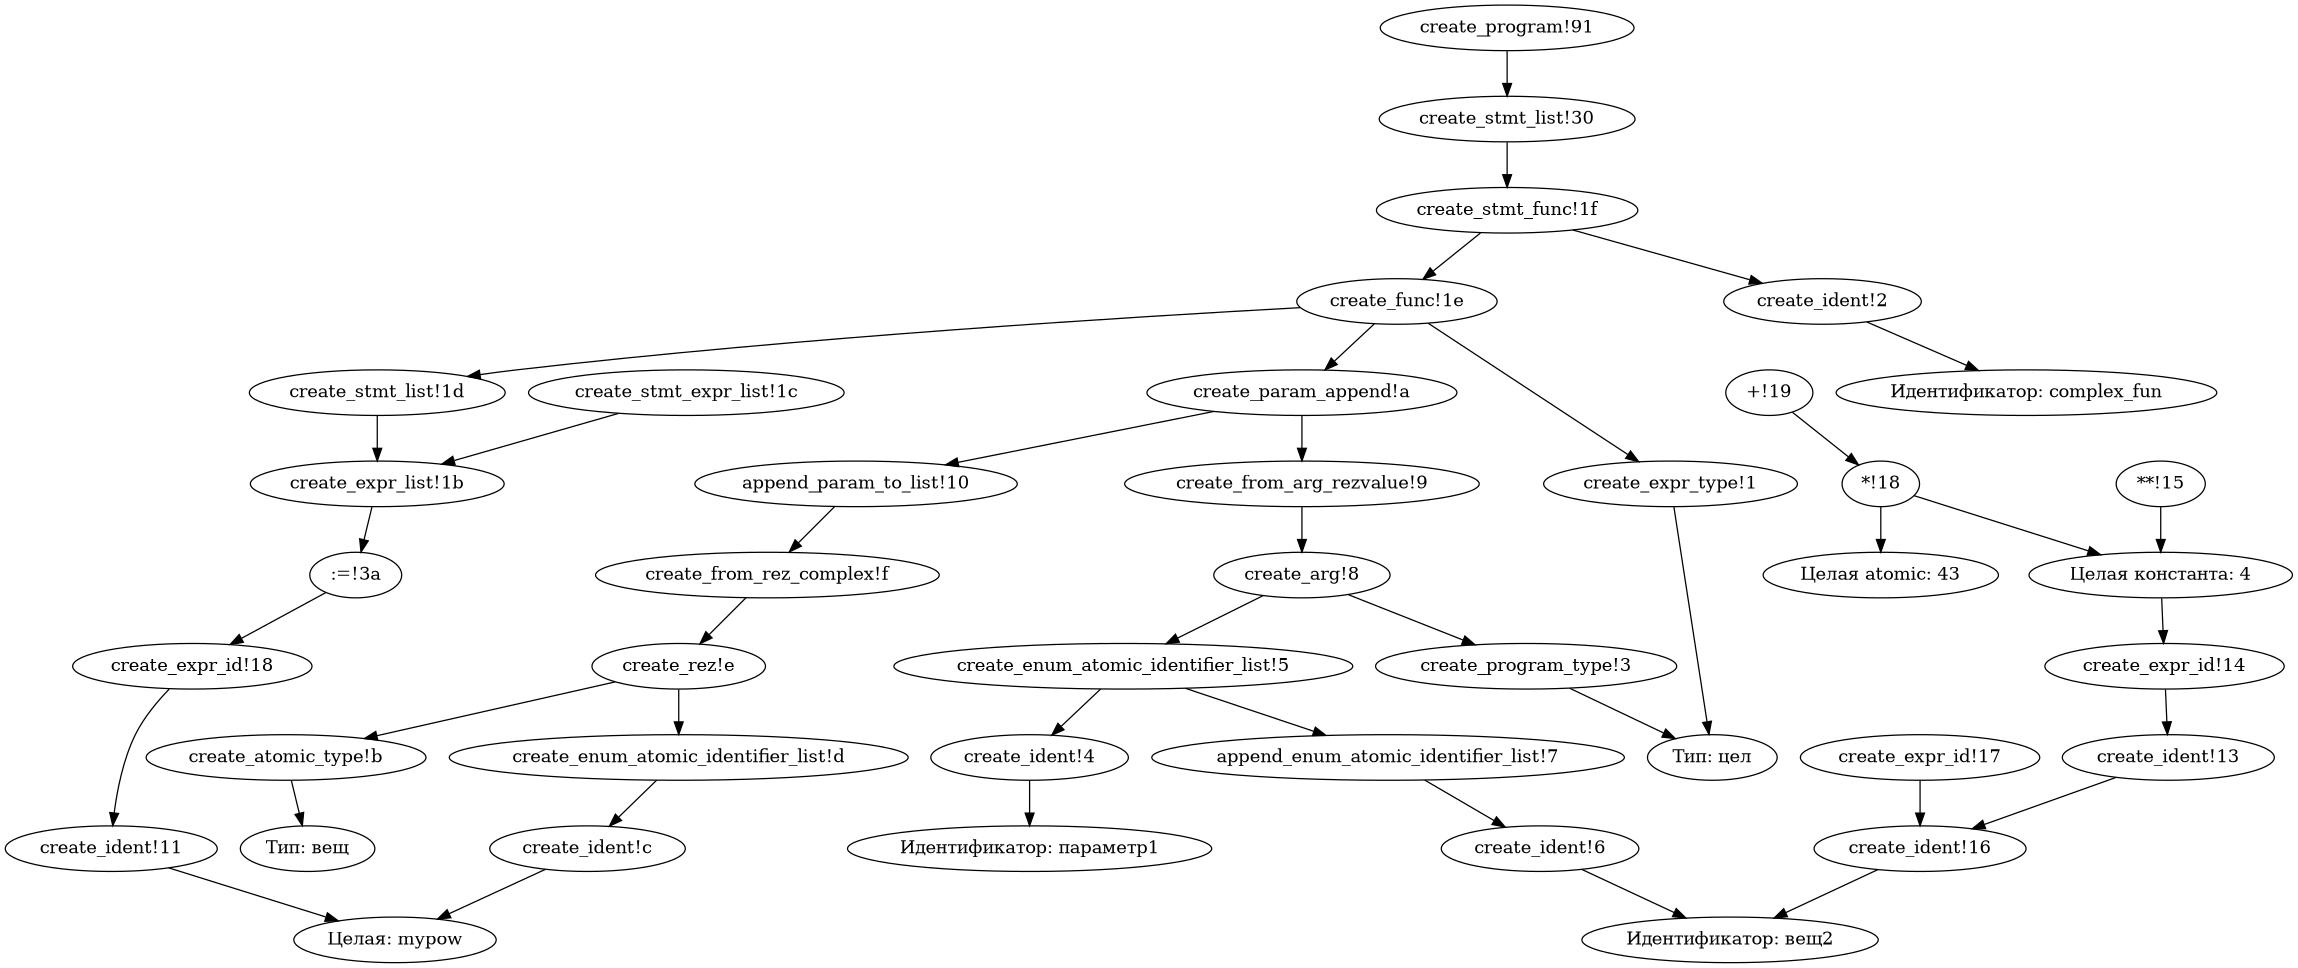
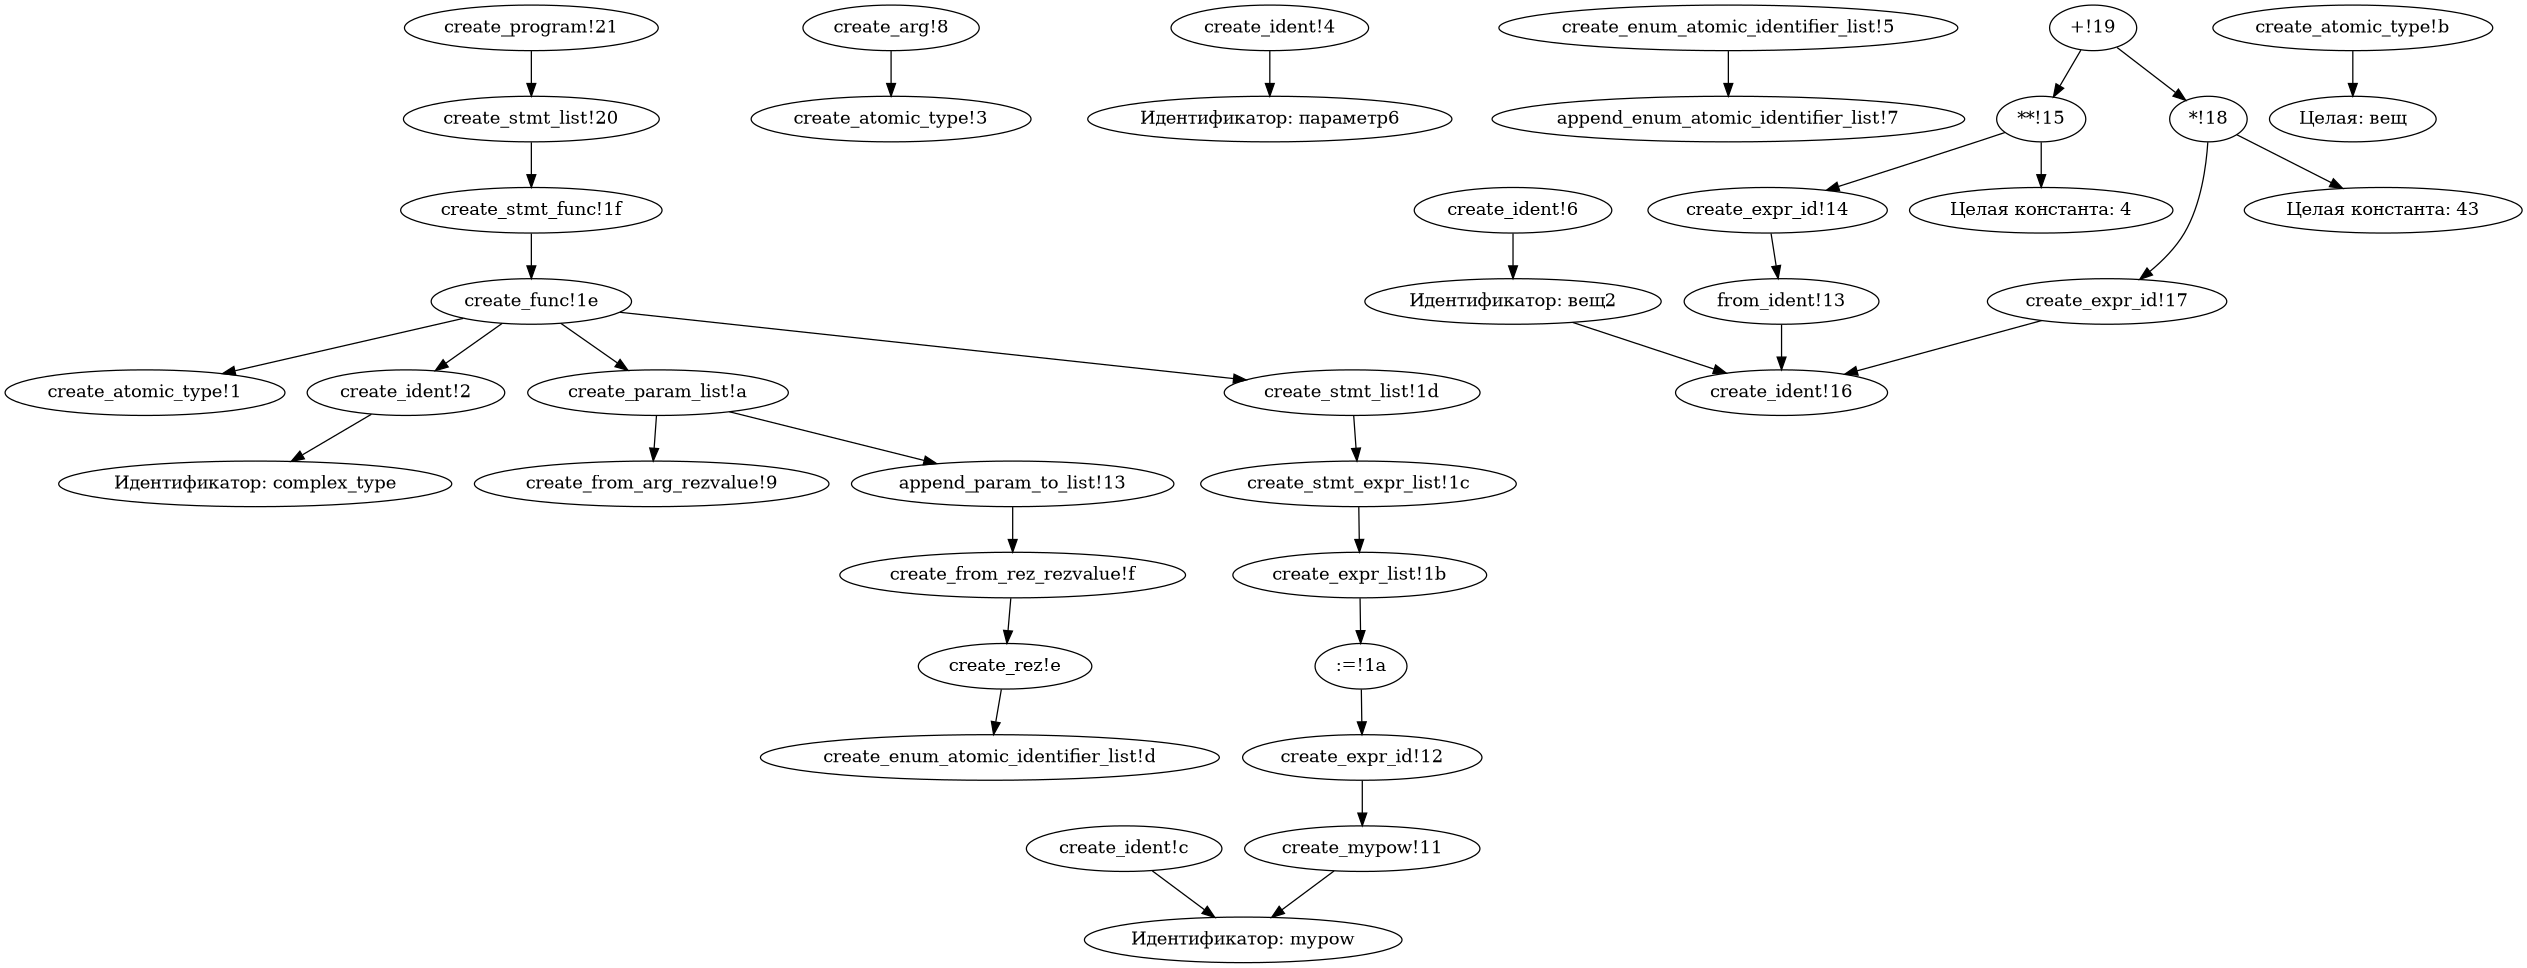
(1507, 28) -> (531, 28)
none -> (2070, 68)
(1507, 119) -> (531, 119)
(1661, 255) -> (474, 343)
(1302, 393) -> (658, 393)
(2026, 393) -> (255, 484)
(377, 432) -> (1355, 432)
(856, 484) -> (1013, 484)
(1670, 484) -> (145, 393)
(1302, 523) -> none
(2001, 523) -> (2193, 214)
(356, 575) -> (1361, 666)
(767, 575) -> (1013, 575)
(1881, 575) -> (2383, 210)
(2162, 614) -> (1922, 160)
(1220, 617) -> none
(192, 666) -> (1362, 757)
(1526, 666) -> (891, 119)
(1081, 708) -> none
(496, 709) -> none
(1712, 757) -> none
(2168, 757) -> (1782, 301)
(638, 799) -> none
(1459, 800) -> none
(111, 849) -> (1362, 849)
(308, 849) -> (2353, 119)
(1030, 849) -> (1270, 119)
(1832, 891) -> (1643, 346)
(395, 940) -> (1243, 940)
